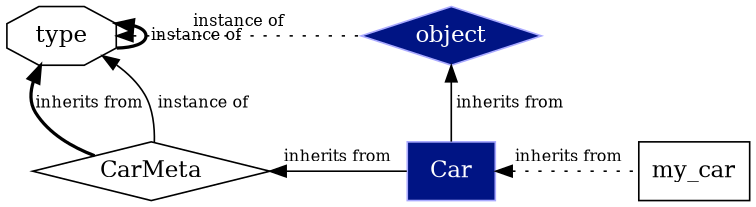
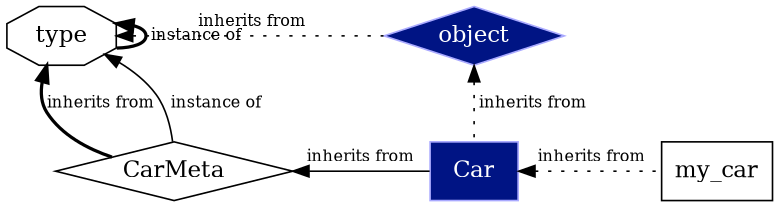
(239, 22) -> (250, 22)
(451, 112) -> (474, 112)
